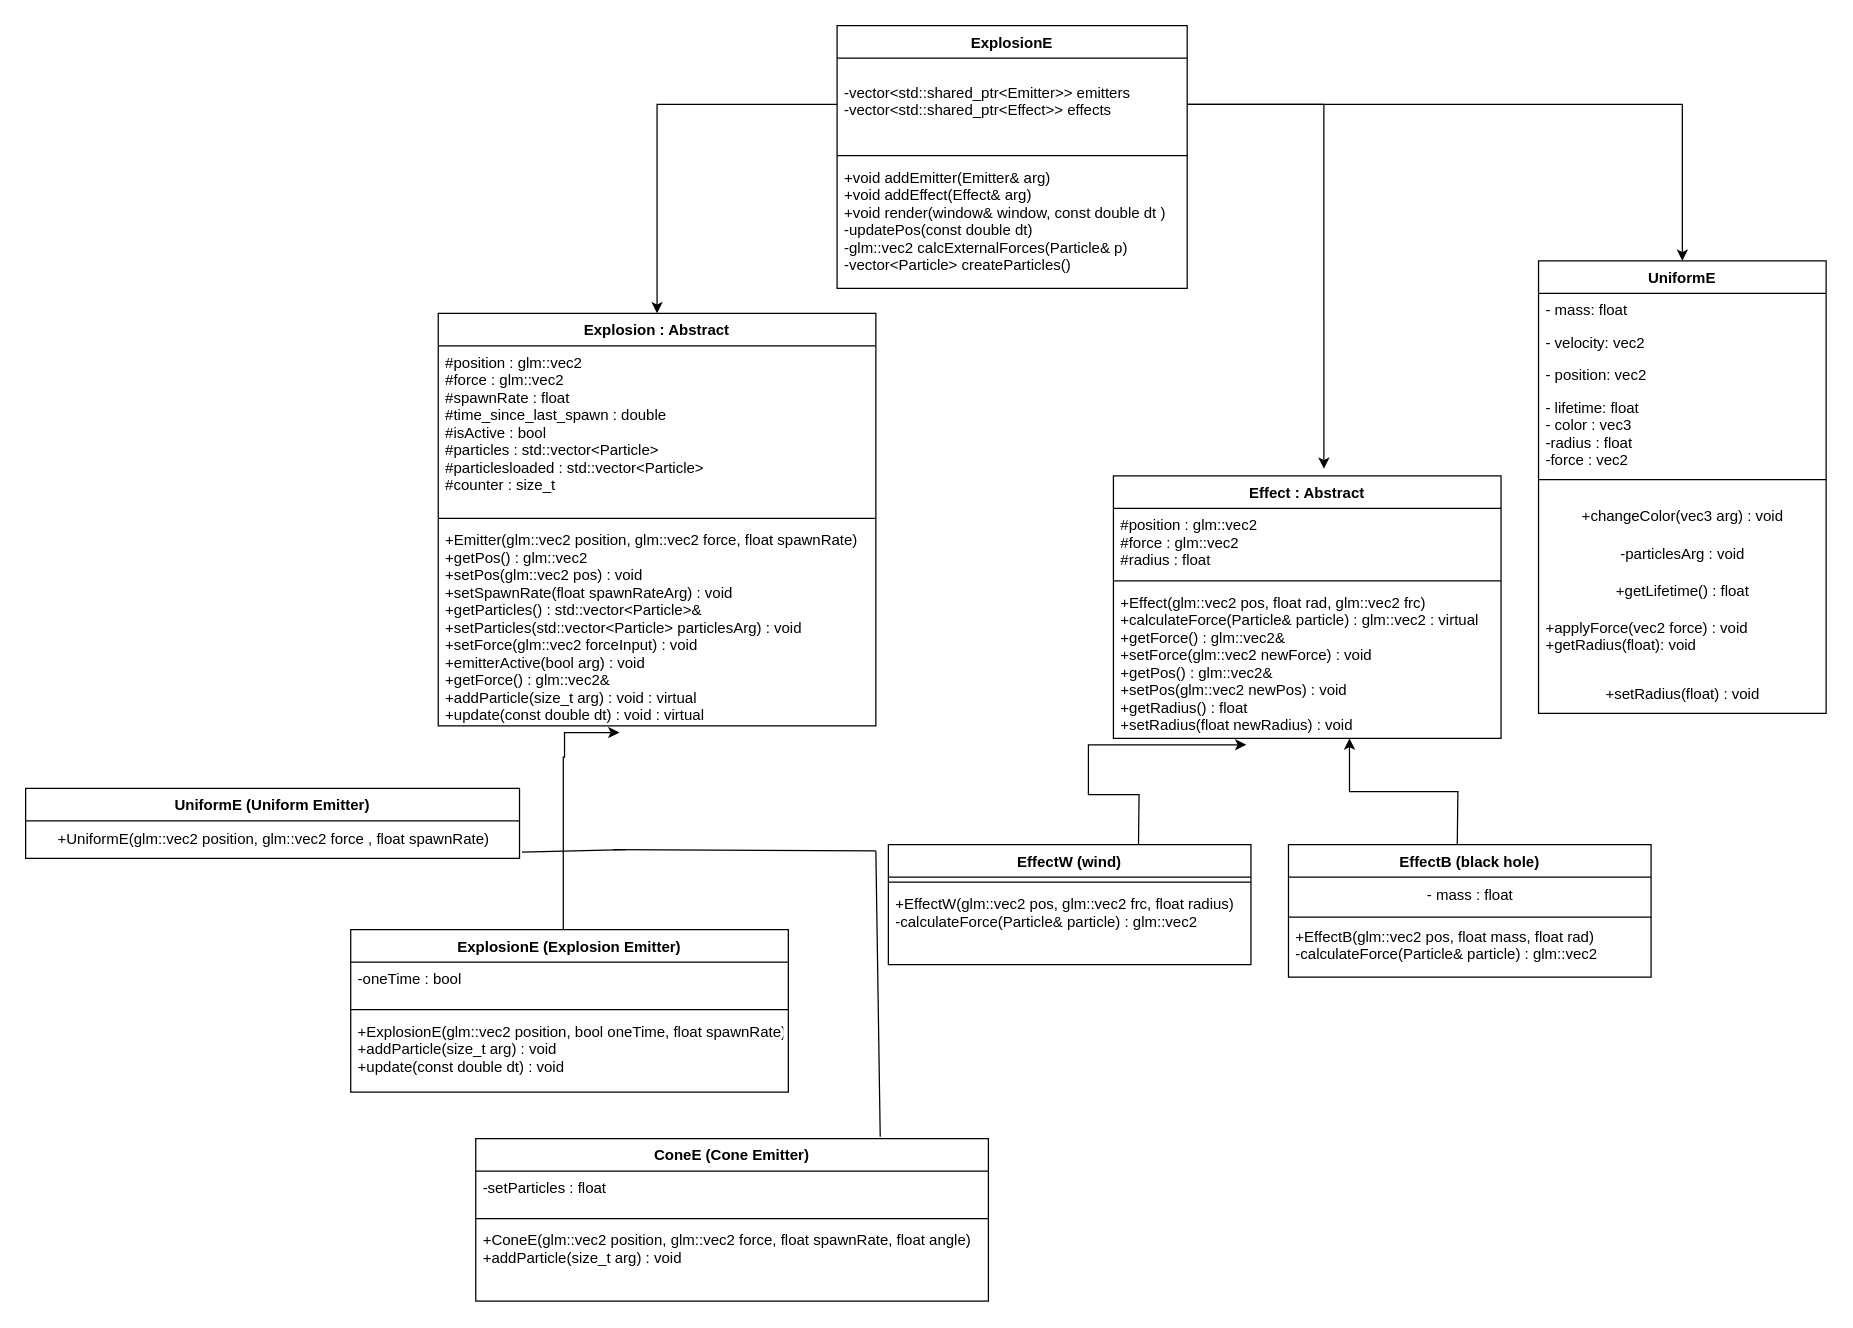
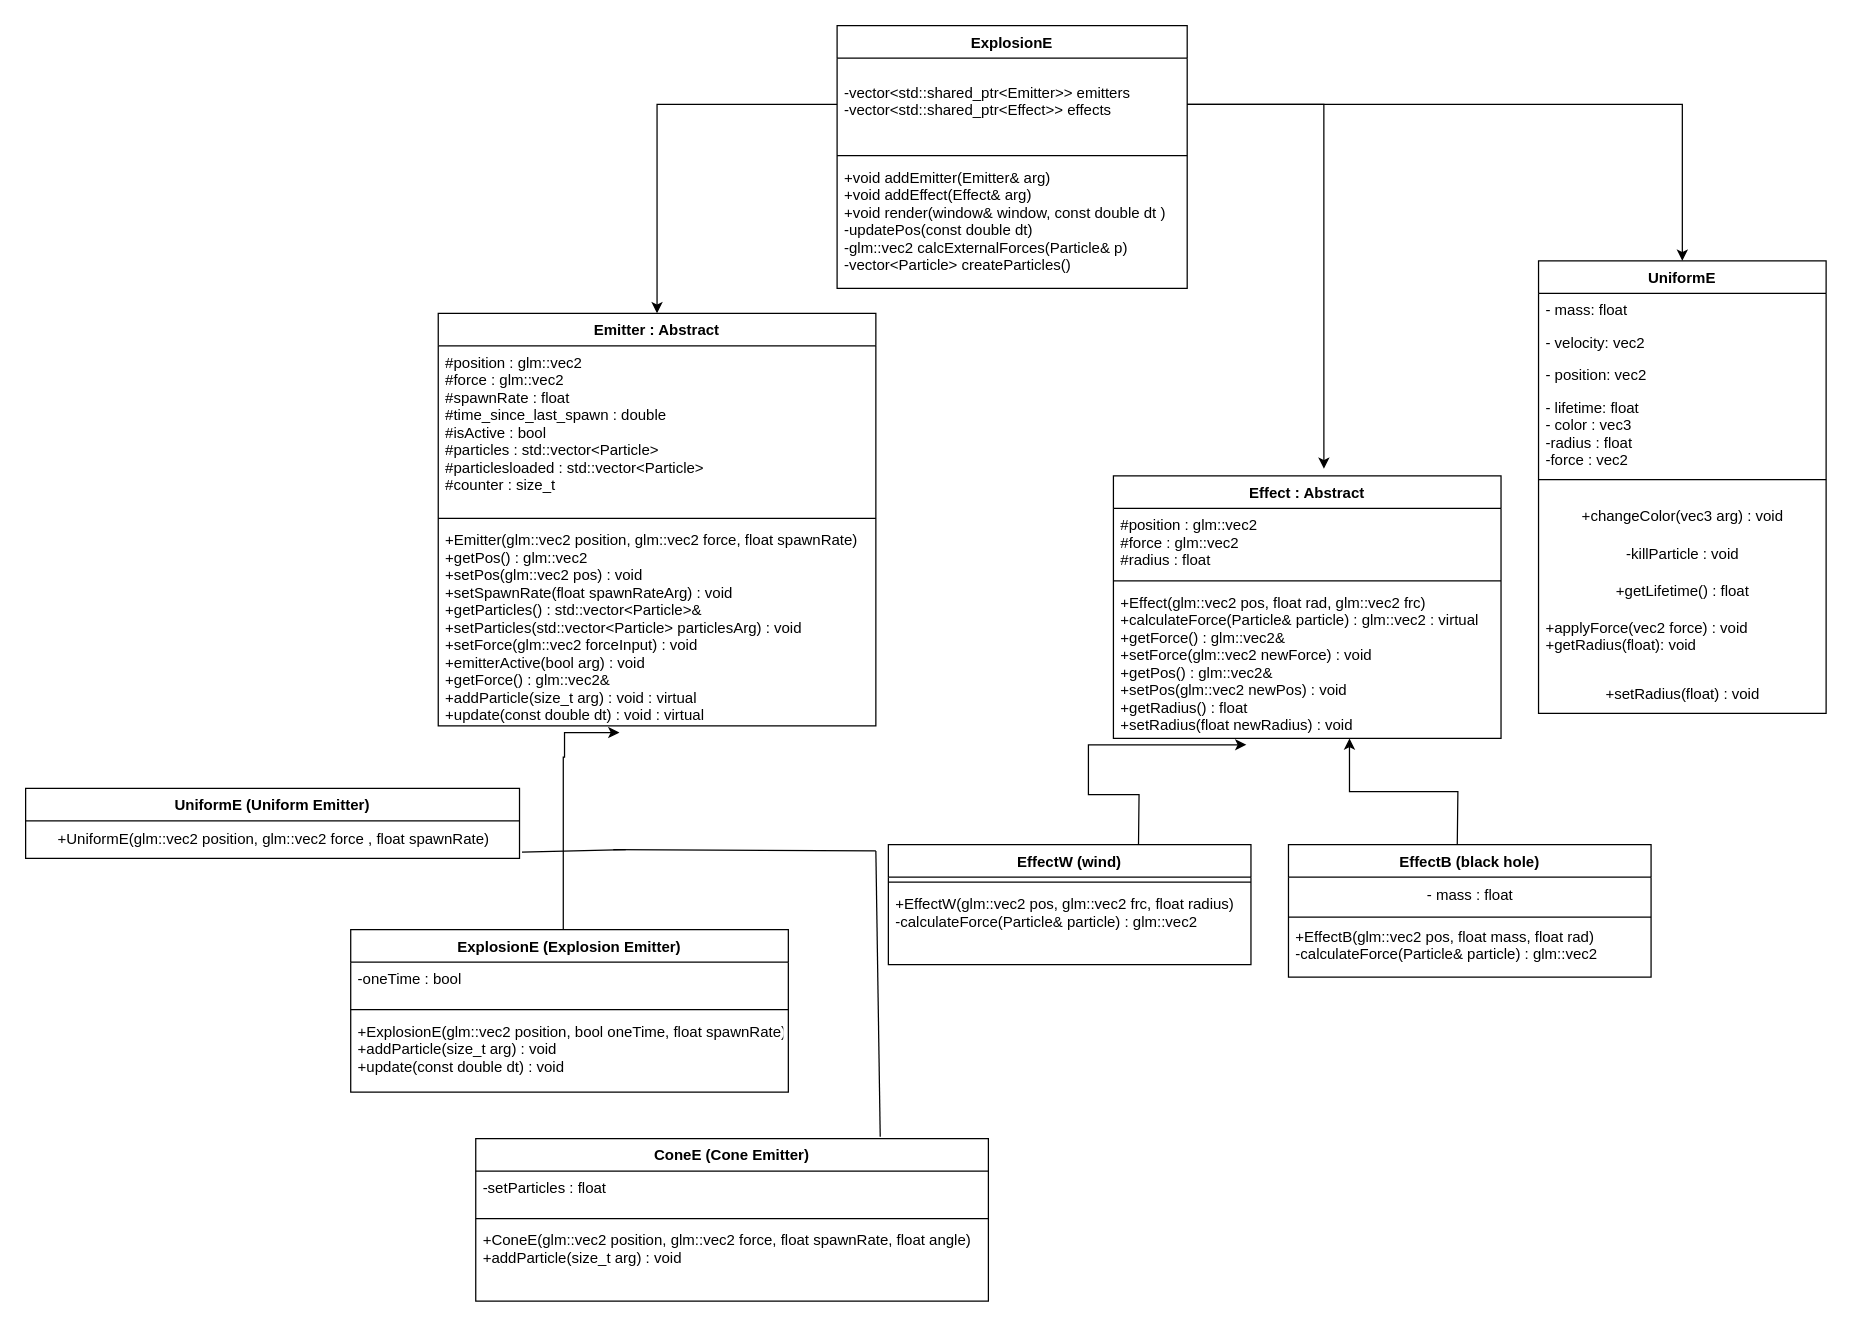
(656, 330) -> (656, 330)
(1683, 554) -> (1683, 554)
